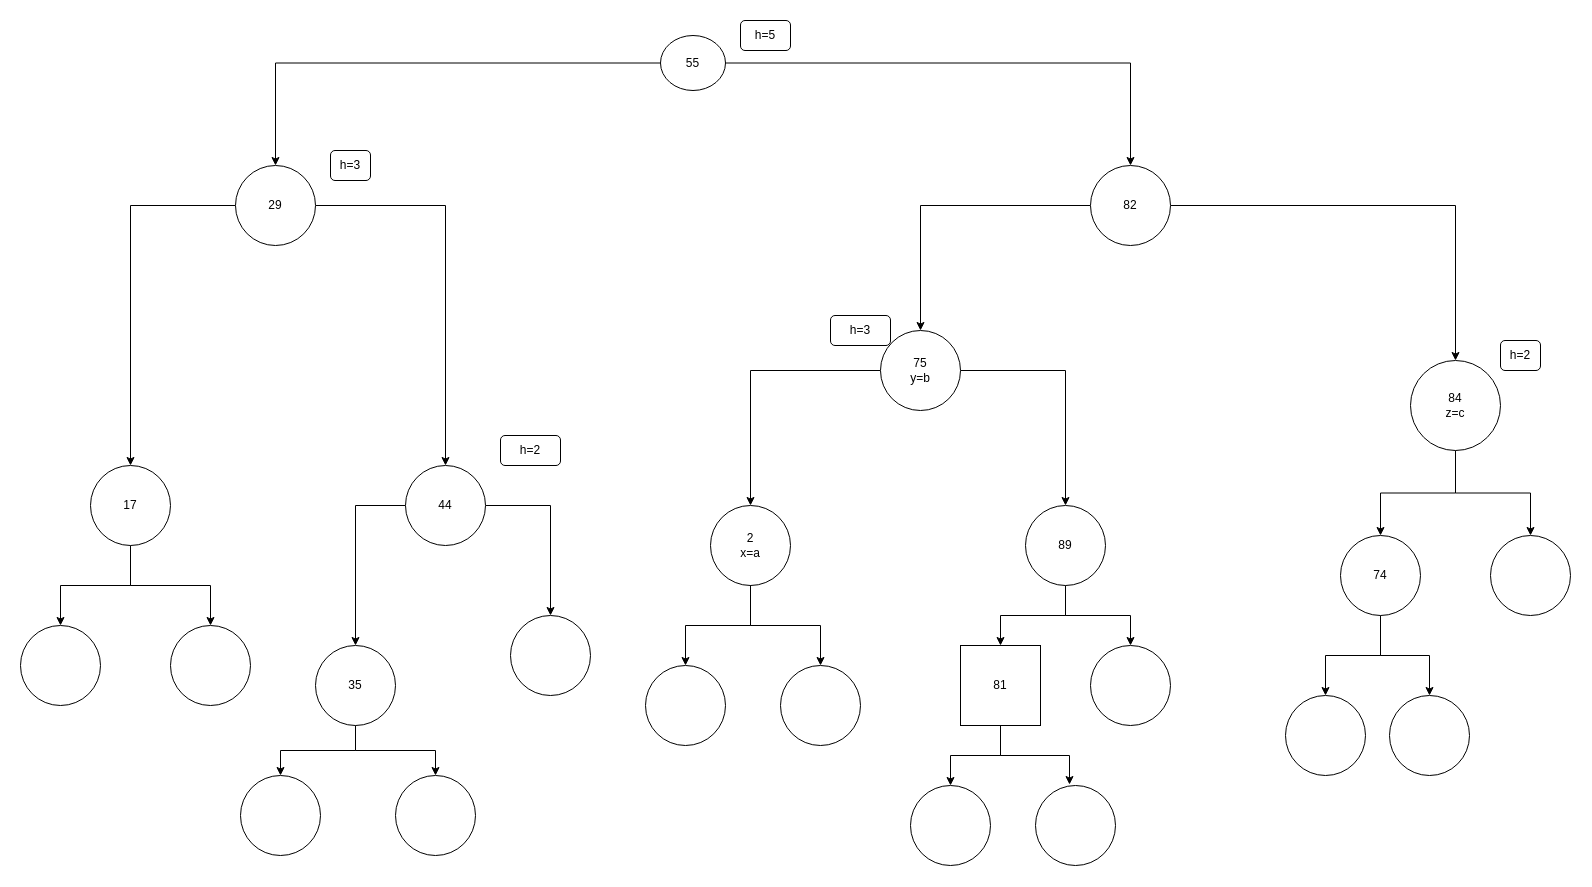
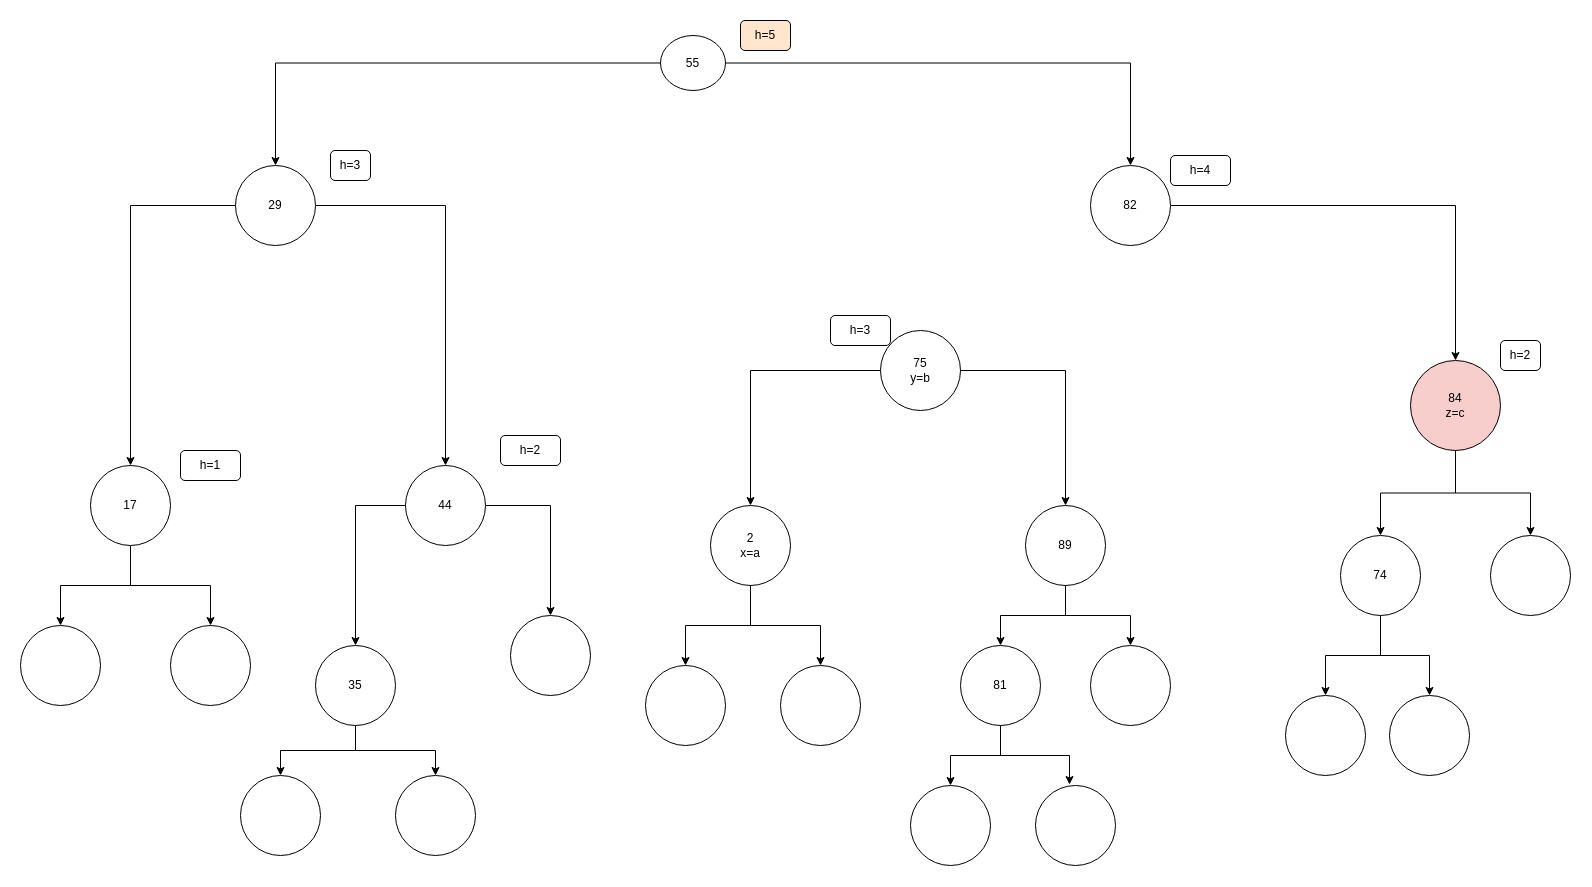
(766, 36) -> (766, 36)
none -> (1201, 171)
(947, 206) -> none
(1456, 406) -> (1456, 406)
none -> (211, 466)
(1001, 686) -> (1001, 686)
